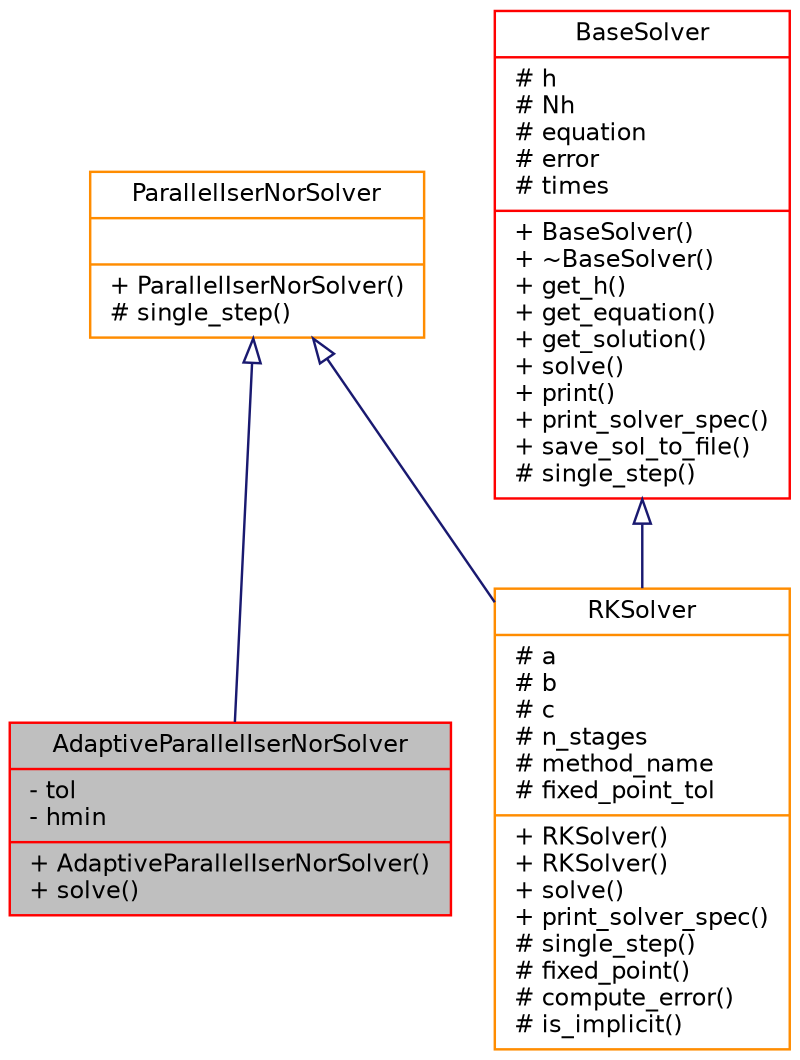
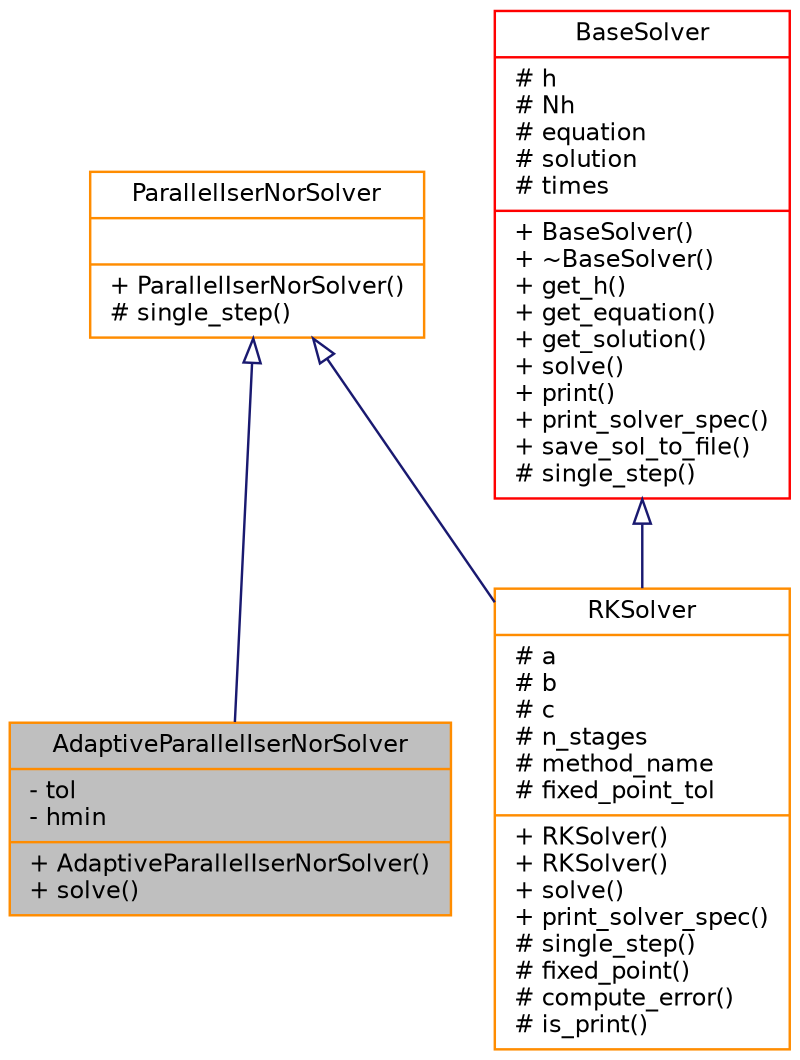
(557, 160) -> (576, 160)
(230, 819) -> (230, 819)
(600, 1025) -> (581, 1025)
